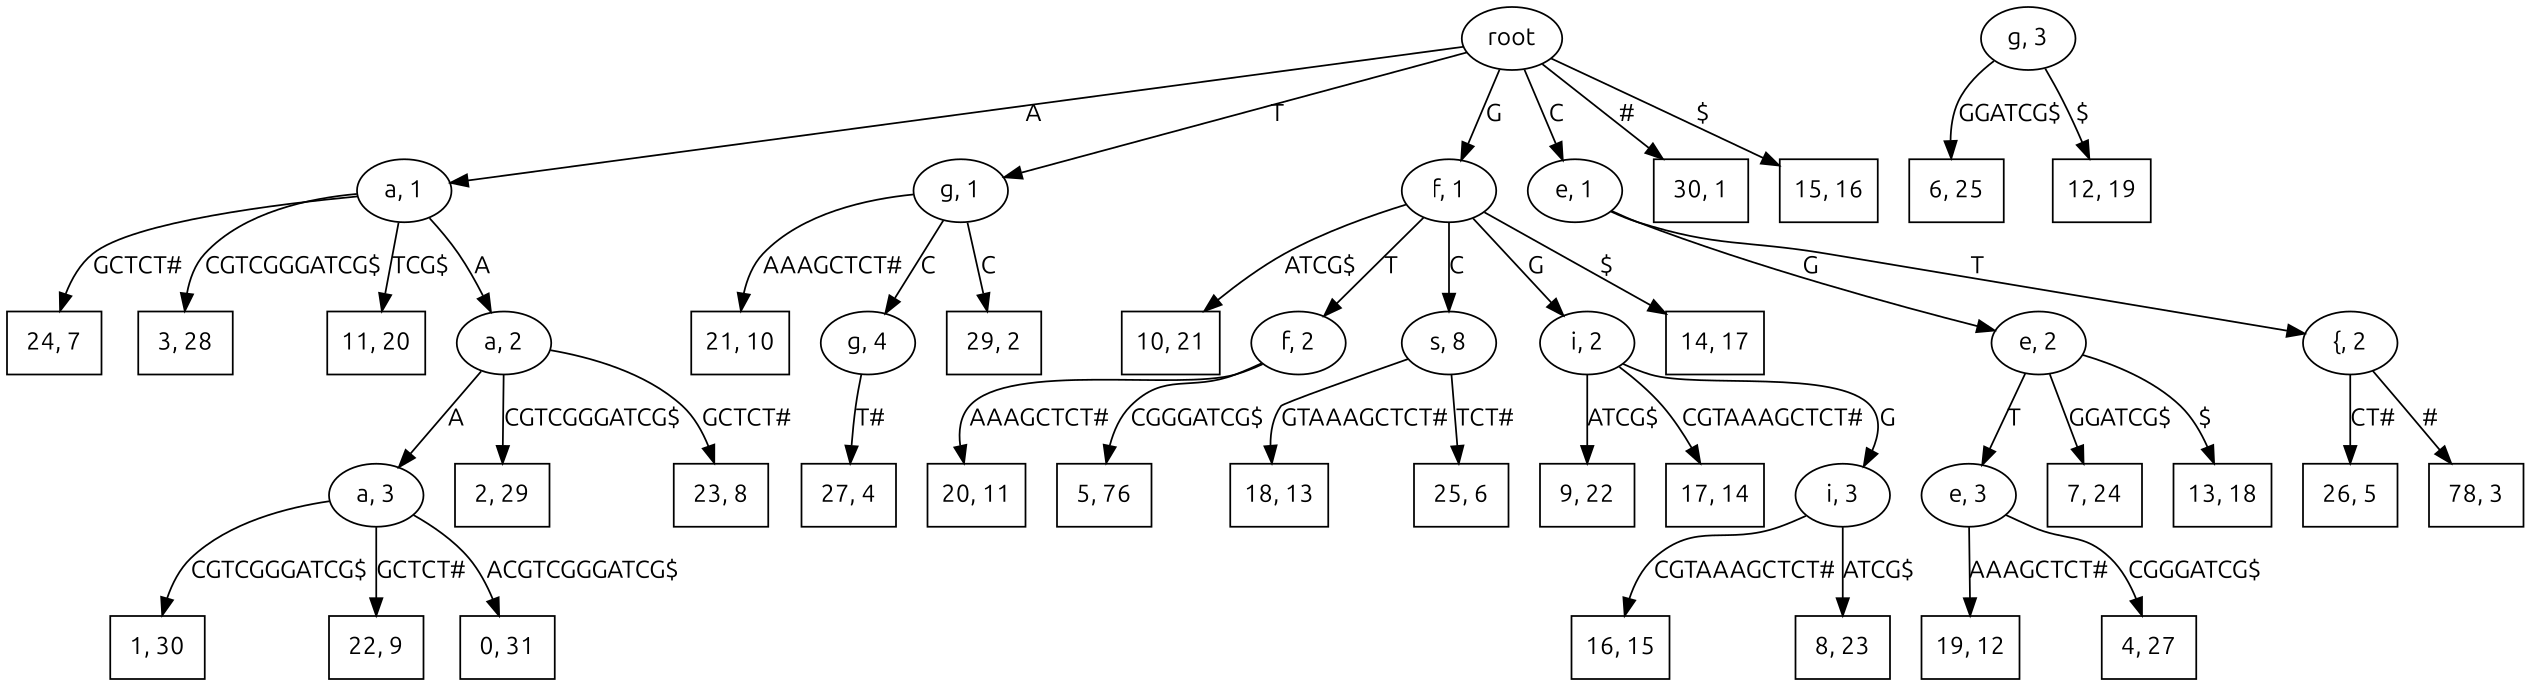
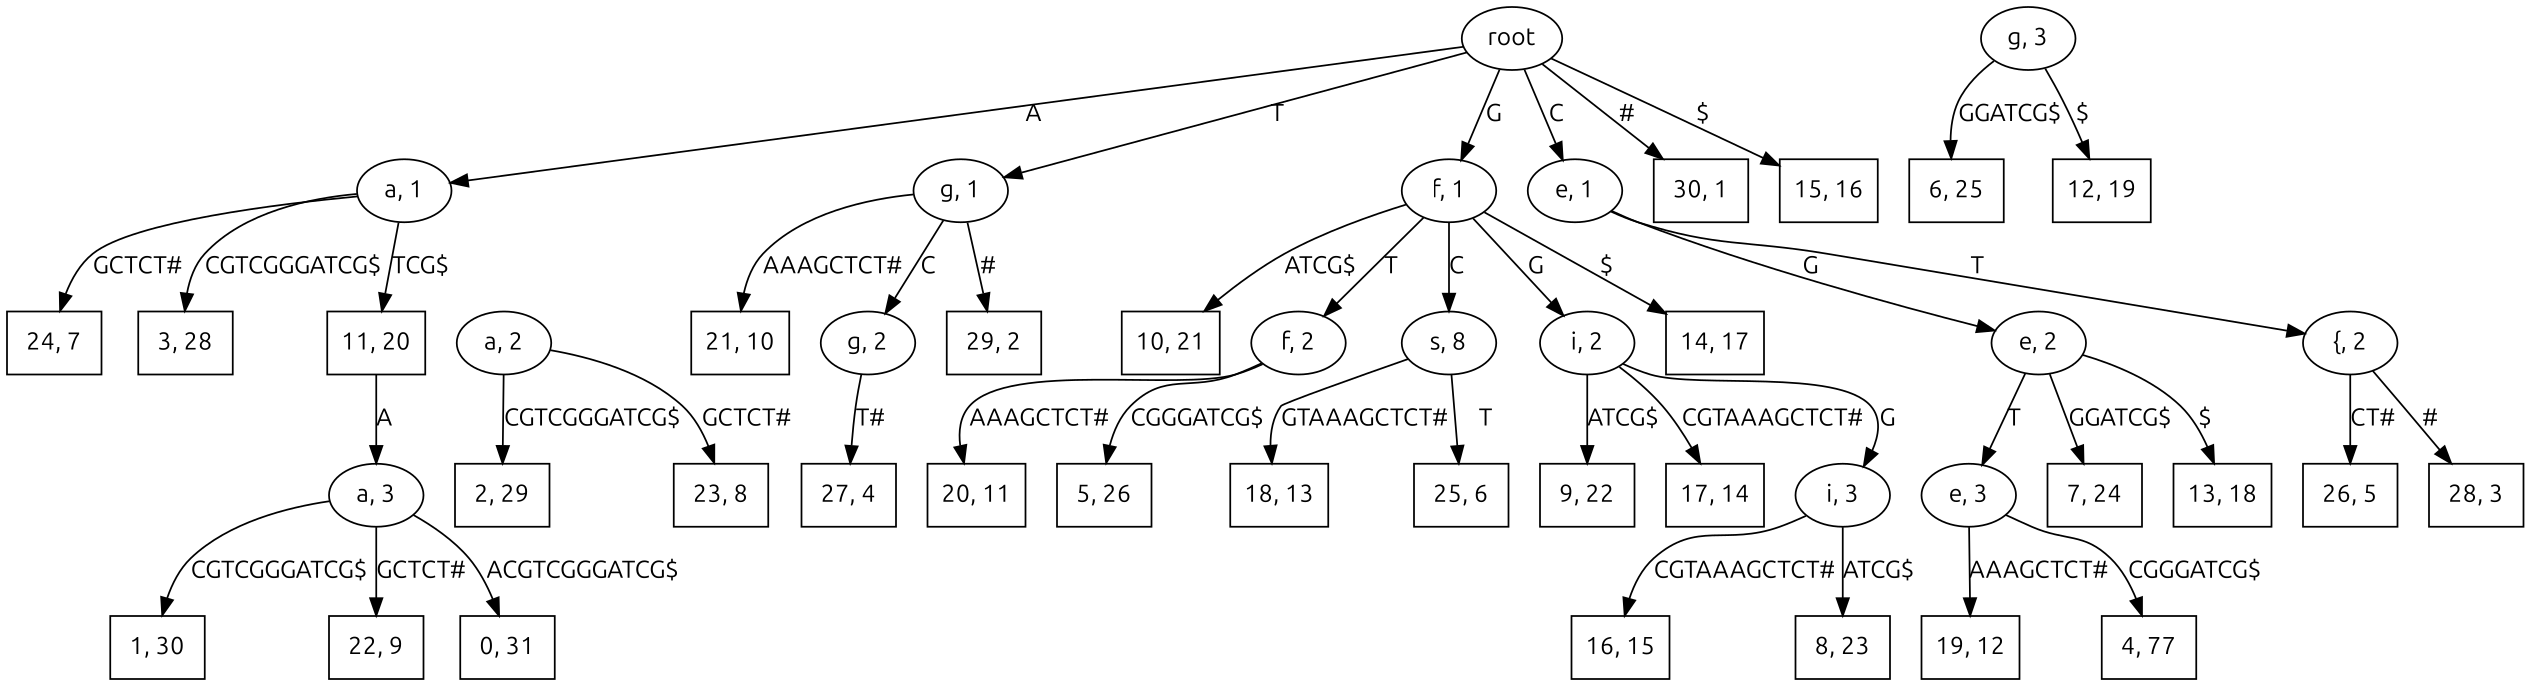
(459, 255) -> none
(989, 267) -> (989, 267)
(868, 343) -> (868, 343)
(446, 412) -> (376, 410)
(1486, 419) -> (1486, 419)
(1104, 495) -> (1104, 495)
(2476, 495) -> (2476, 495)
(2149, 648) -> (2149, 648)
